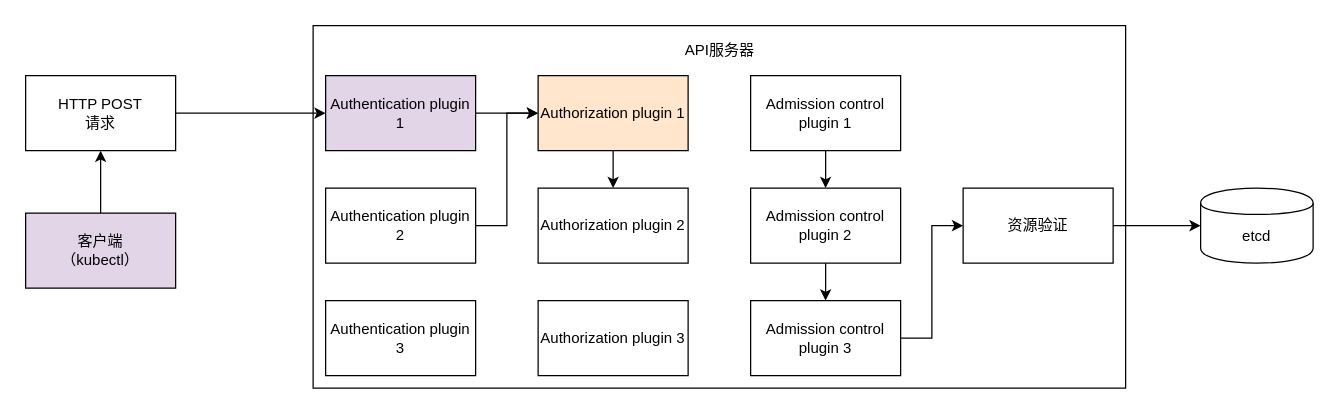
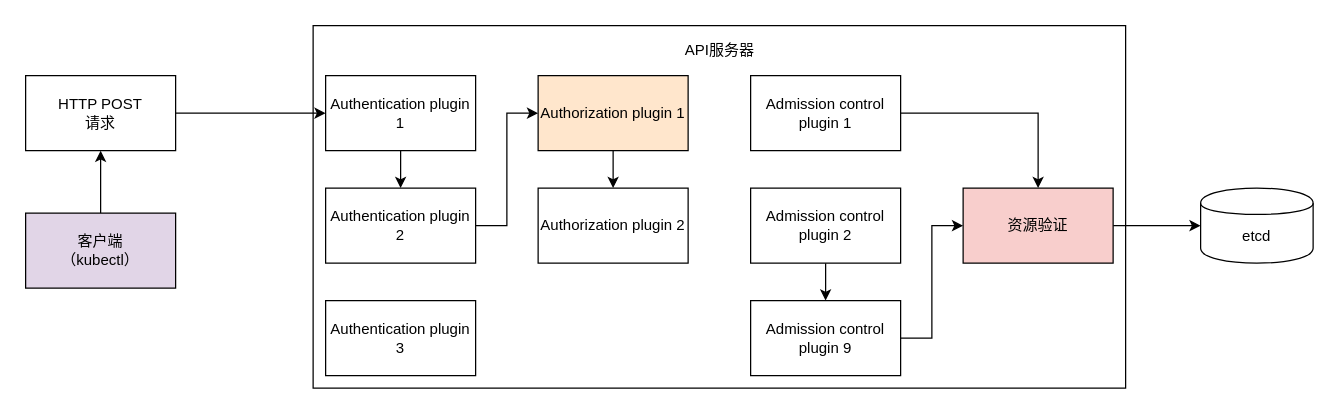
(401, 113) -> (401, 113)
(489, 113) -> (401, 174)
(826, 174) -> (1003, 113)
(1038, 226) -> (1038, 226)
(613, 338) -> none
(826, 338) -> (826, 338)
